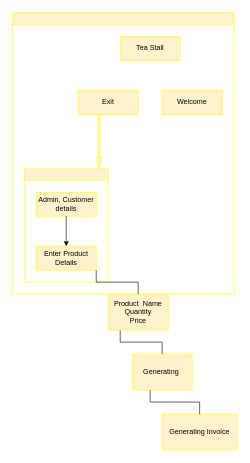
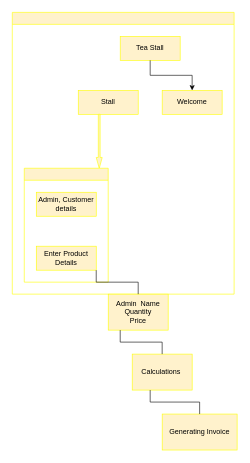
none -> (192, 77)
(108, 102) -> (108, 102)
(66, 240) -> none
(138, 312) -> (138, 312)
(162, 372) -> (162, 372)
